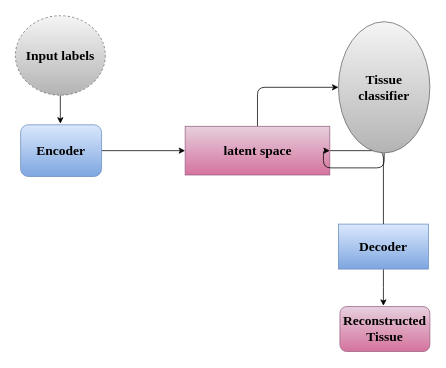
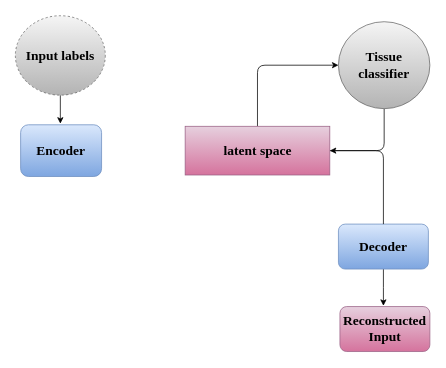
(384, 87) -> (384, 65)
(141, 150) -> none
(384, 246) -> (384, 246)
(385, 329) -> (385, 329)
